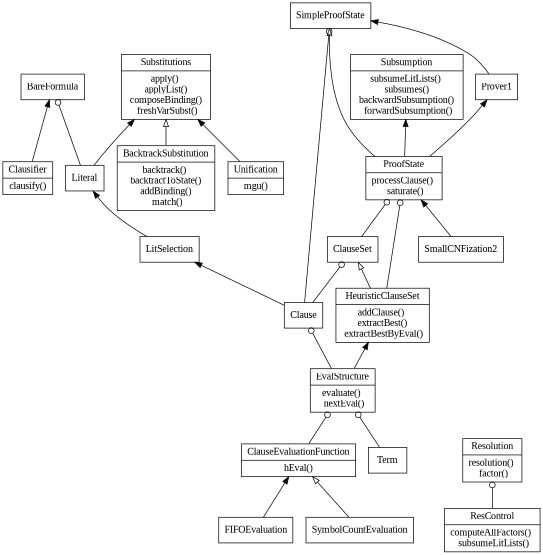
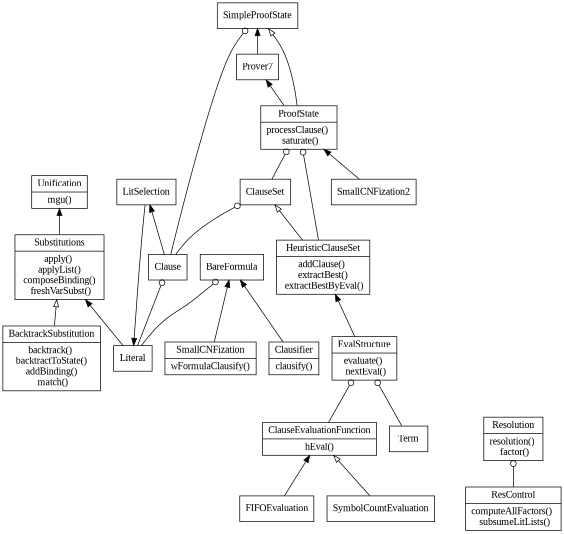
(407, 87) -> none
(497, 87) -> (258, 67)
(221, 143) -> (59, 225)
(322, 351) -> (149, 315)
none -> (211, 358)
